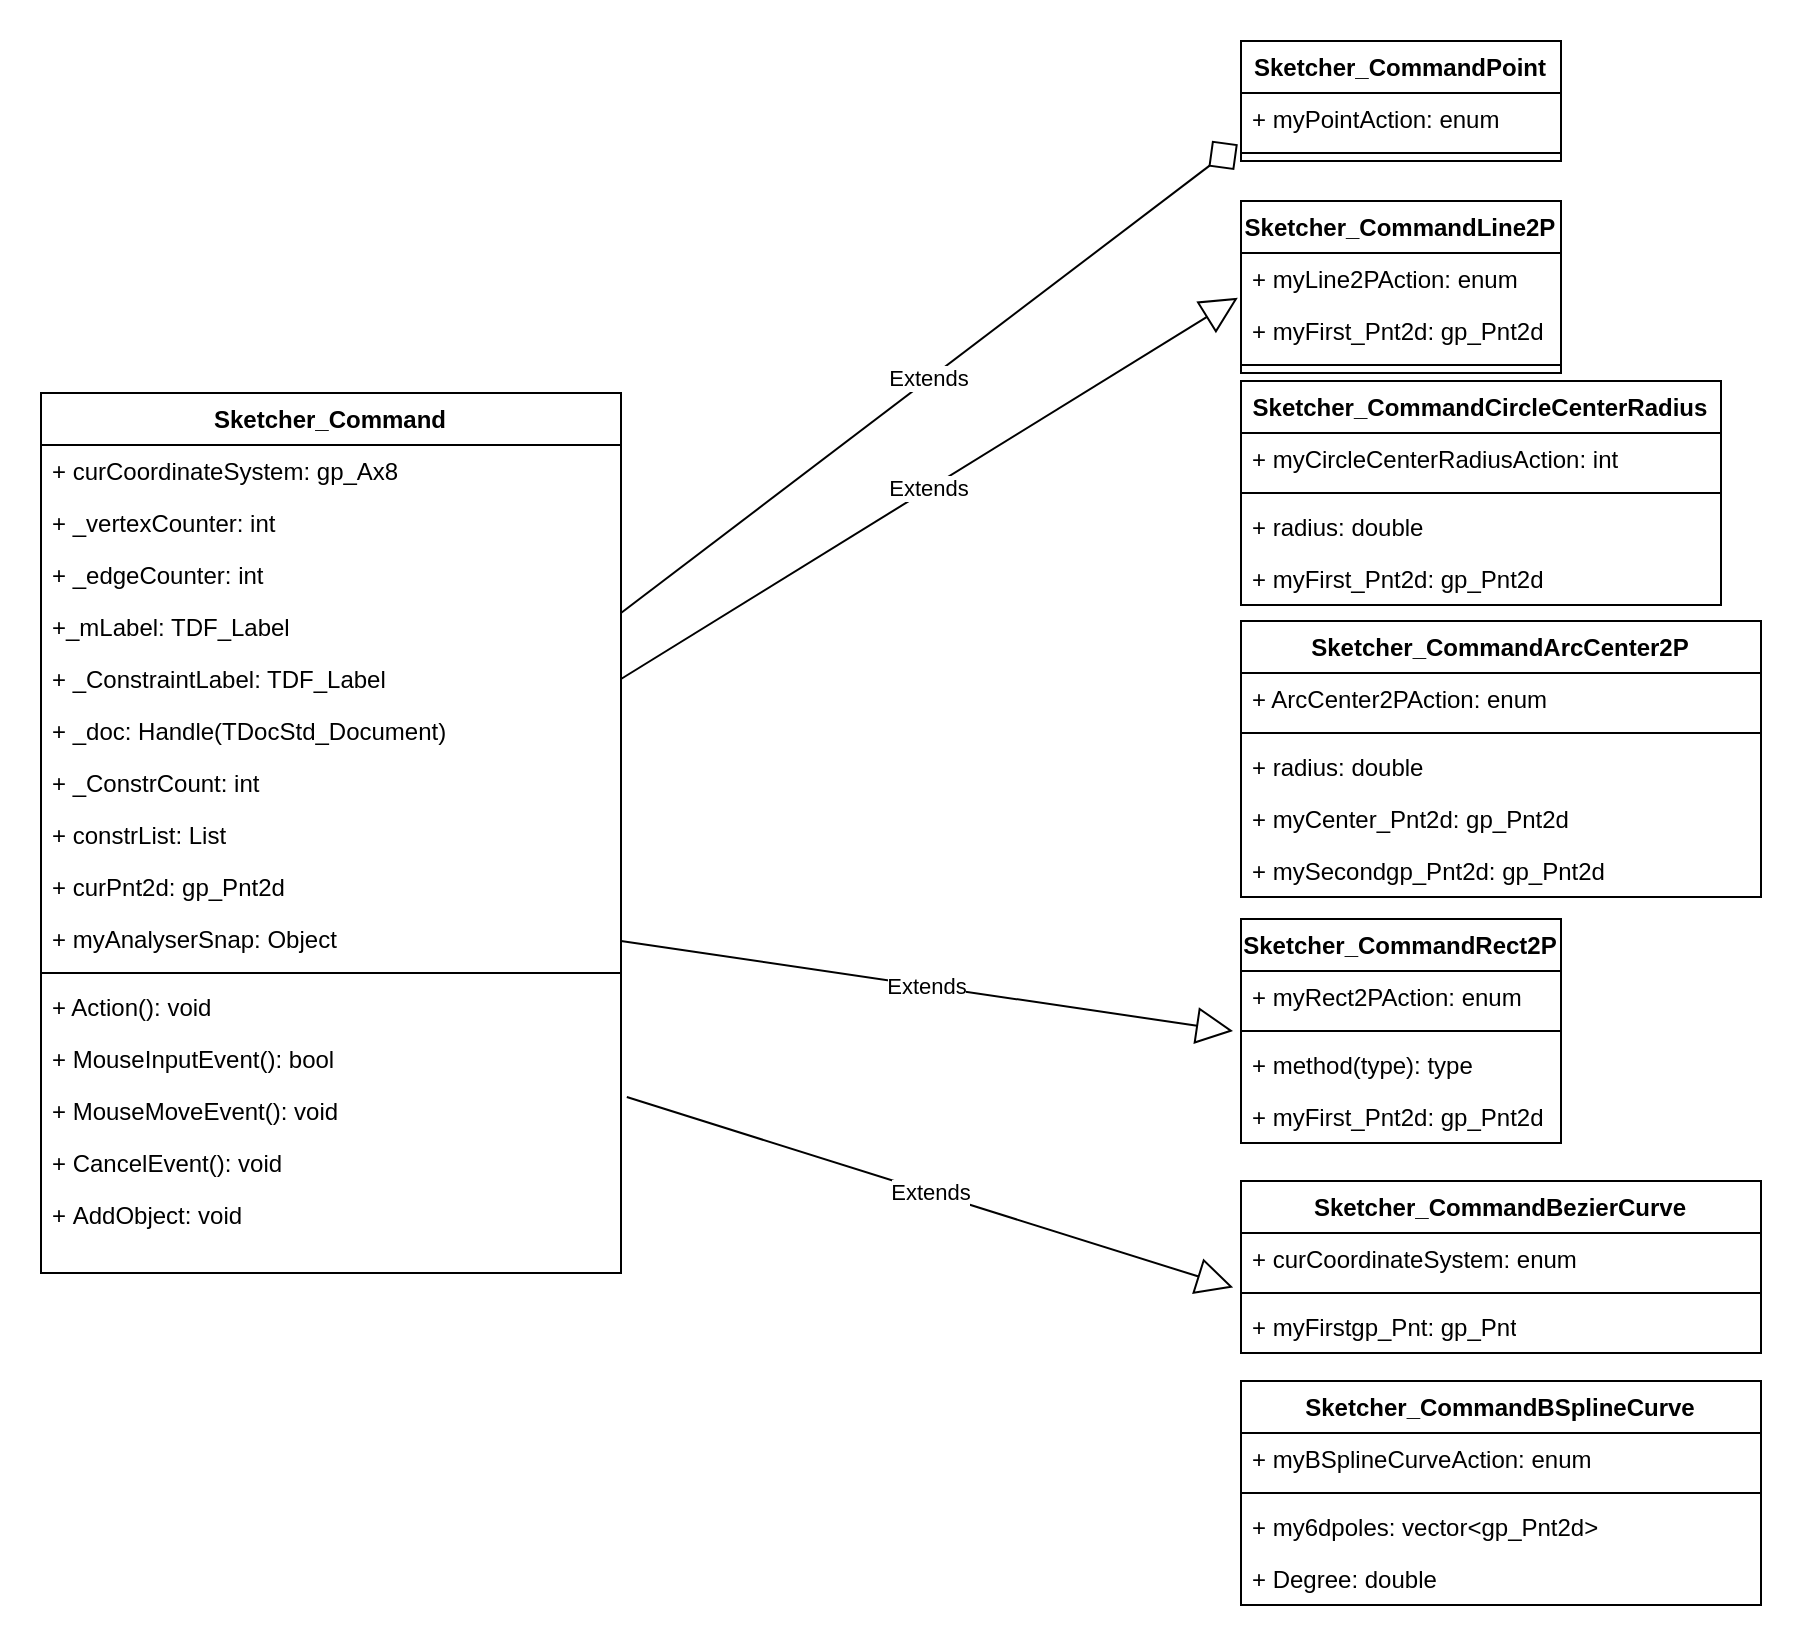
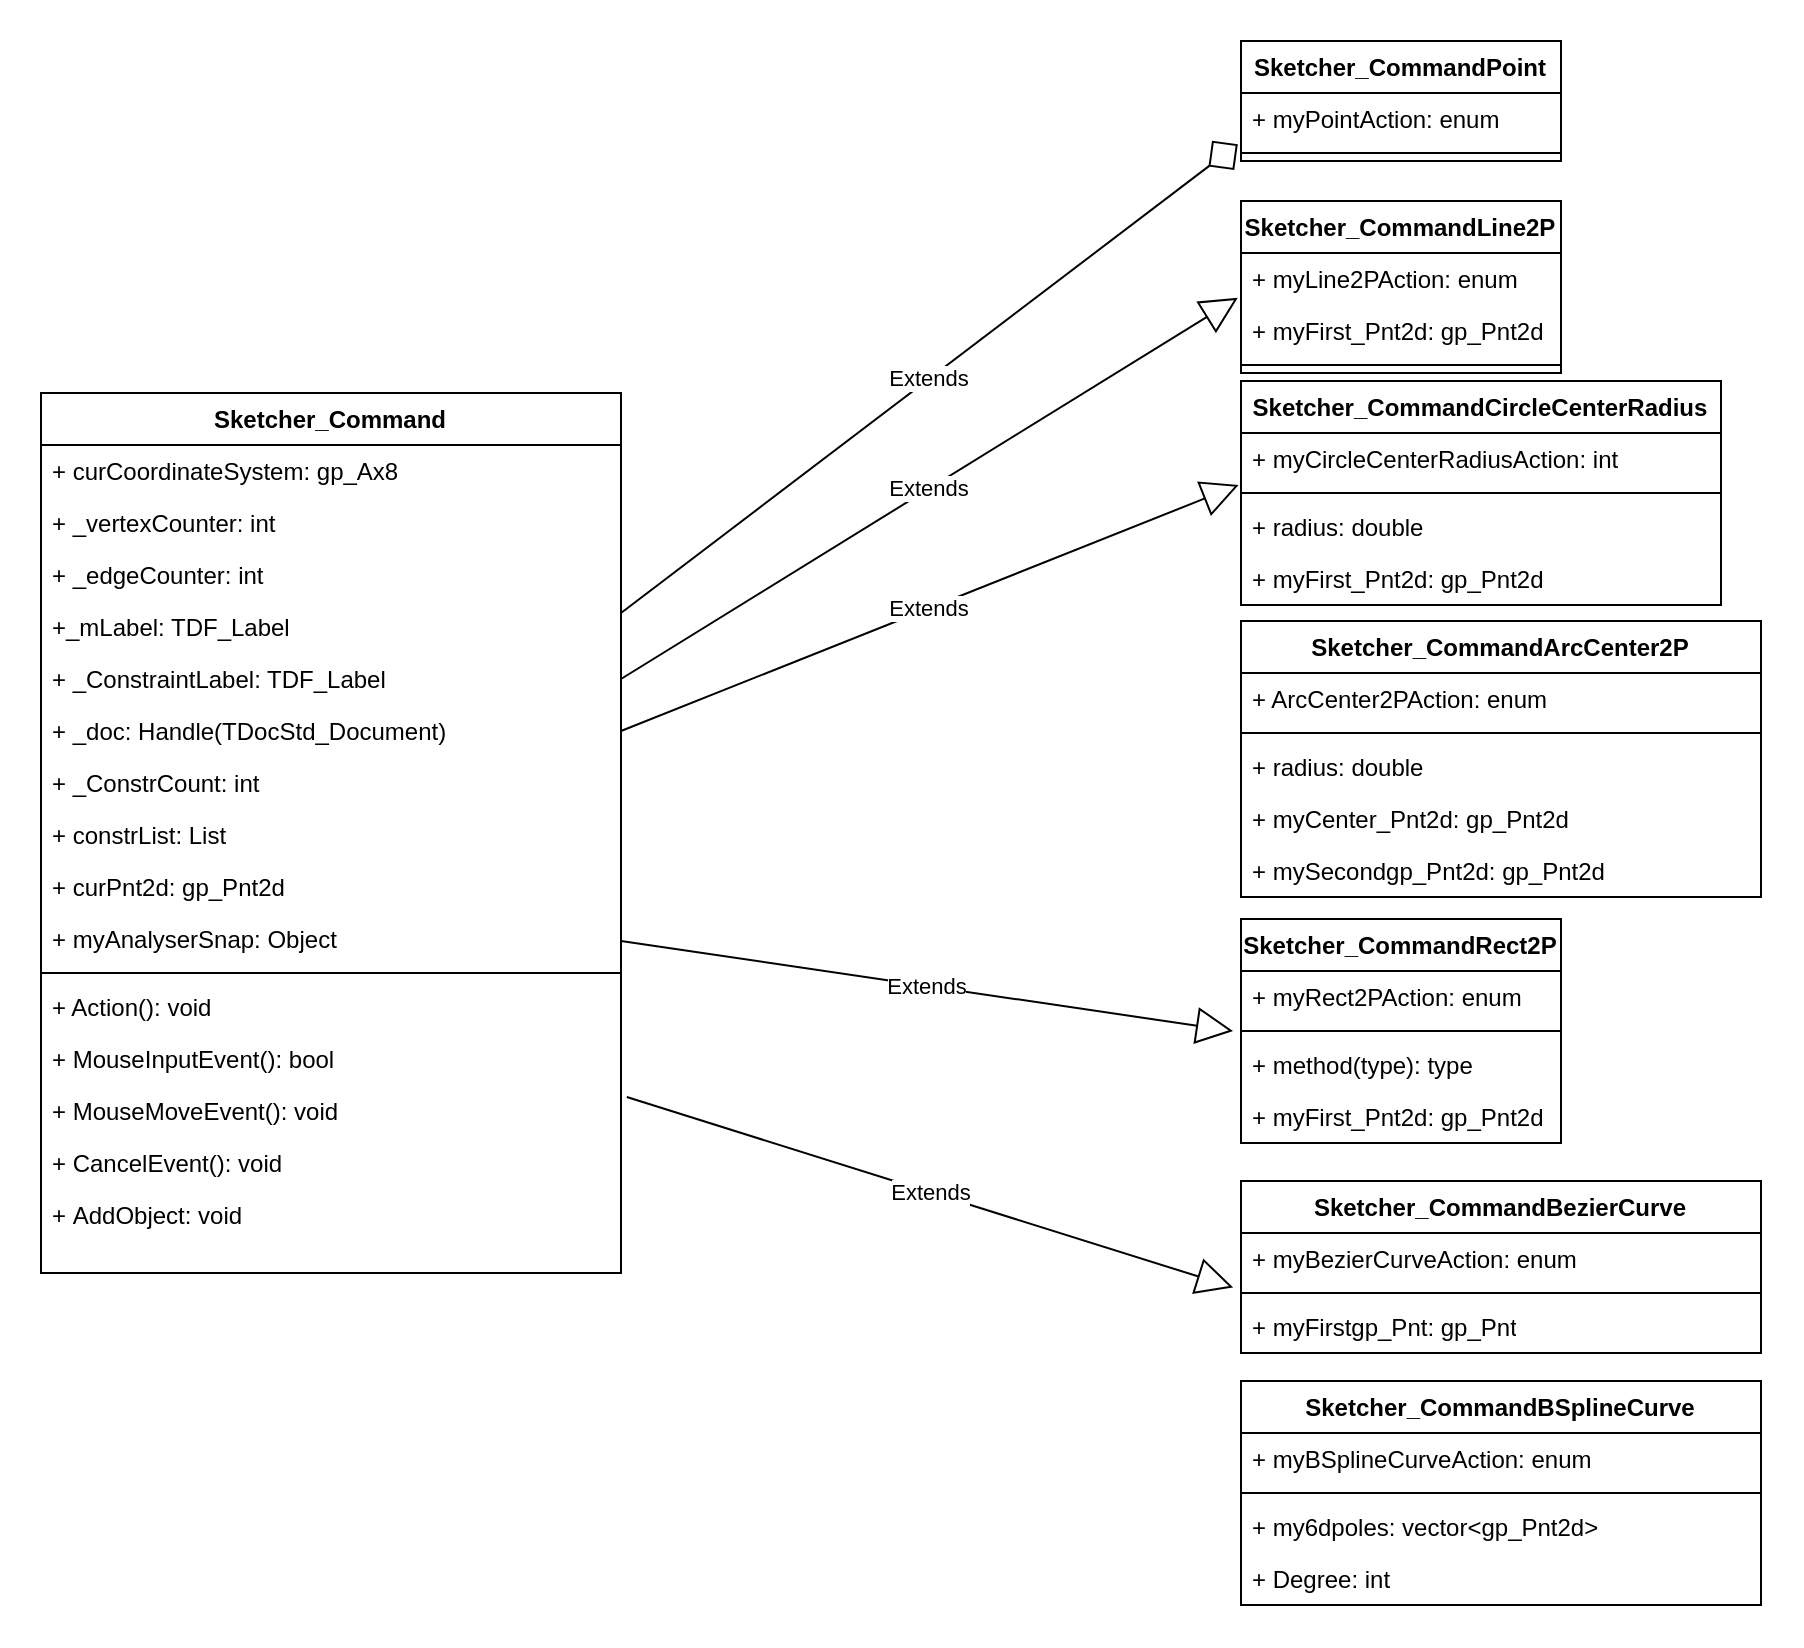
none -> (760, 675)
(1422, 1261) -> (1419, 1261)
(1348, 1581) -> (1328, 1581)
